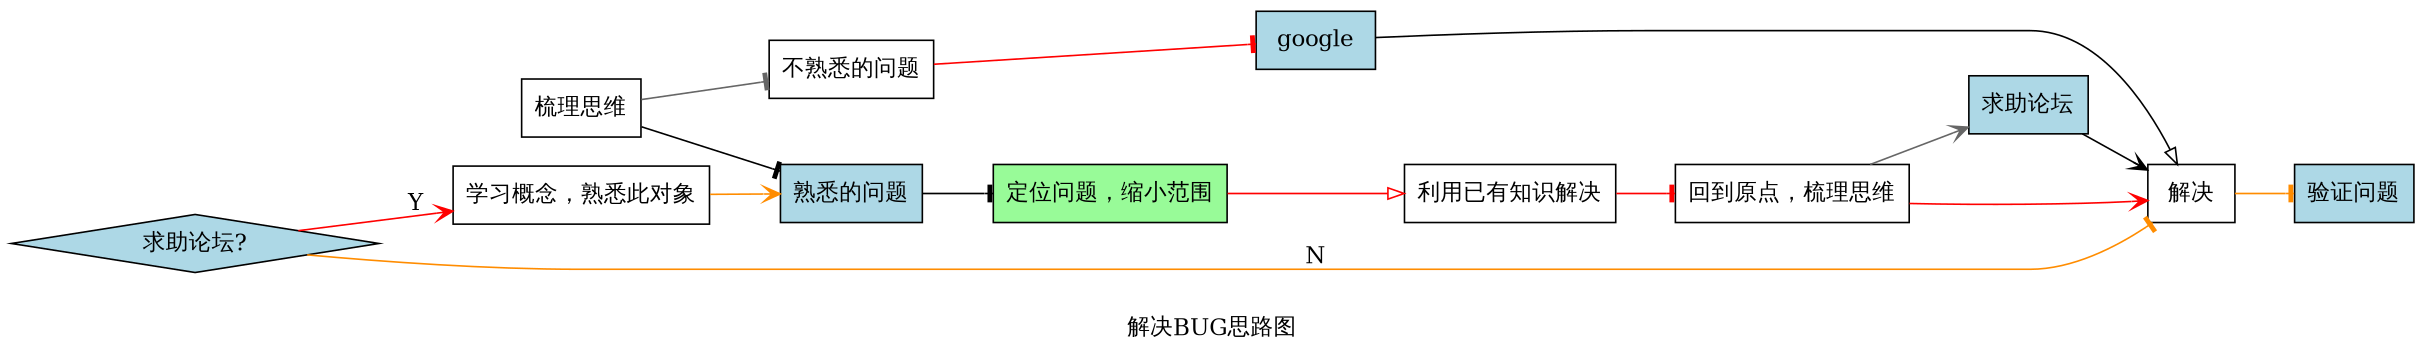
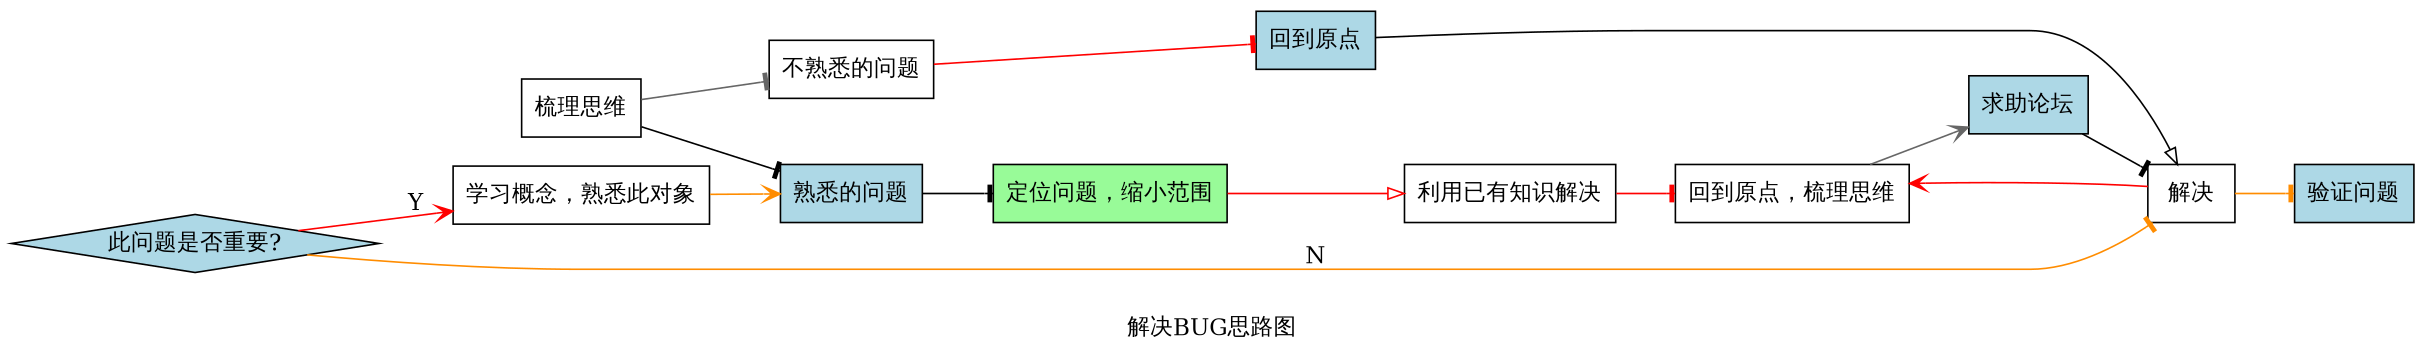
(1316, 40) -> (1316, 40)
(2111, 150) -> (2111, 150)
(2021, 204) -> (2037, 183)
(195, 243) -> (195, 243)
